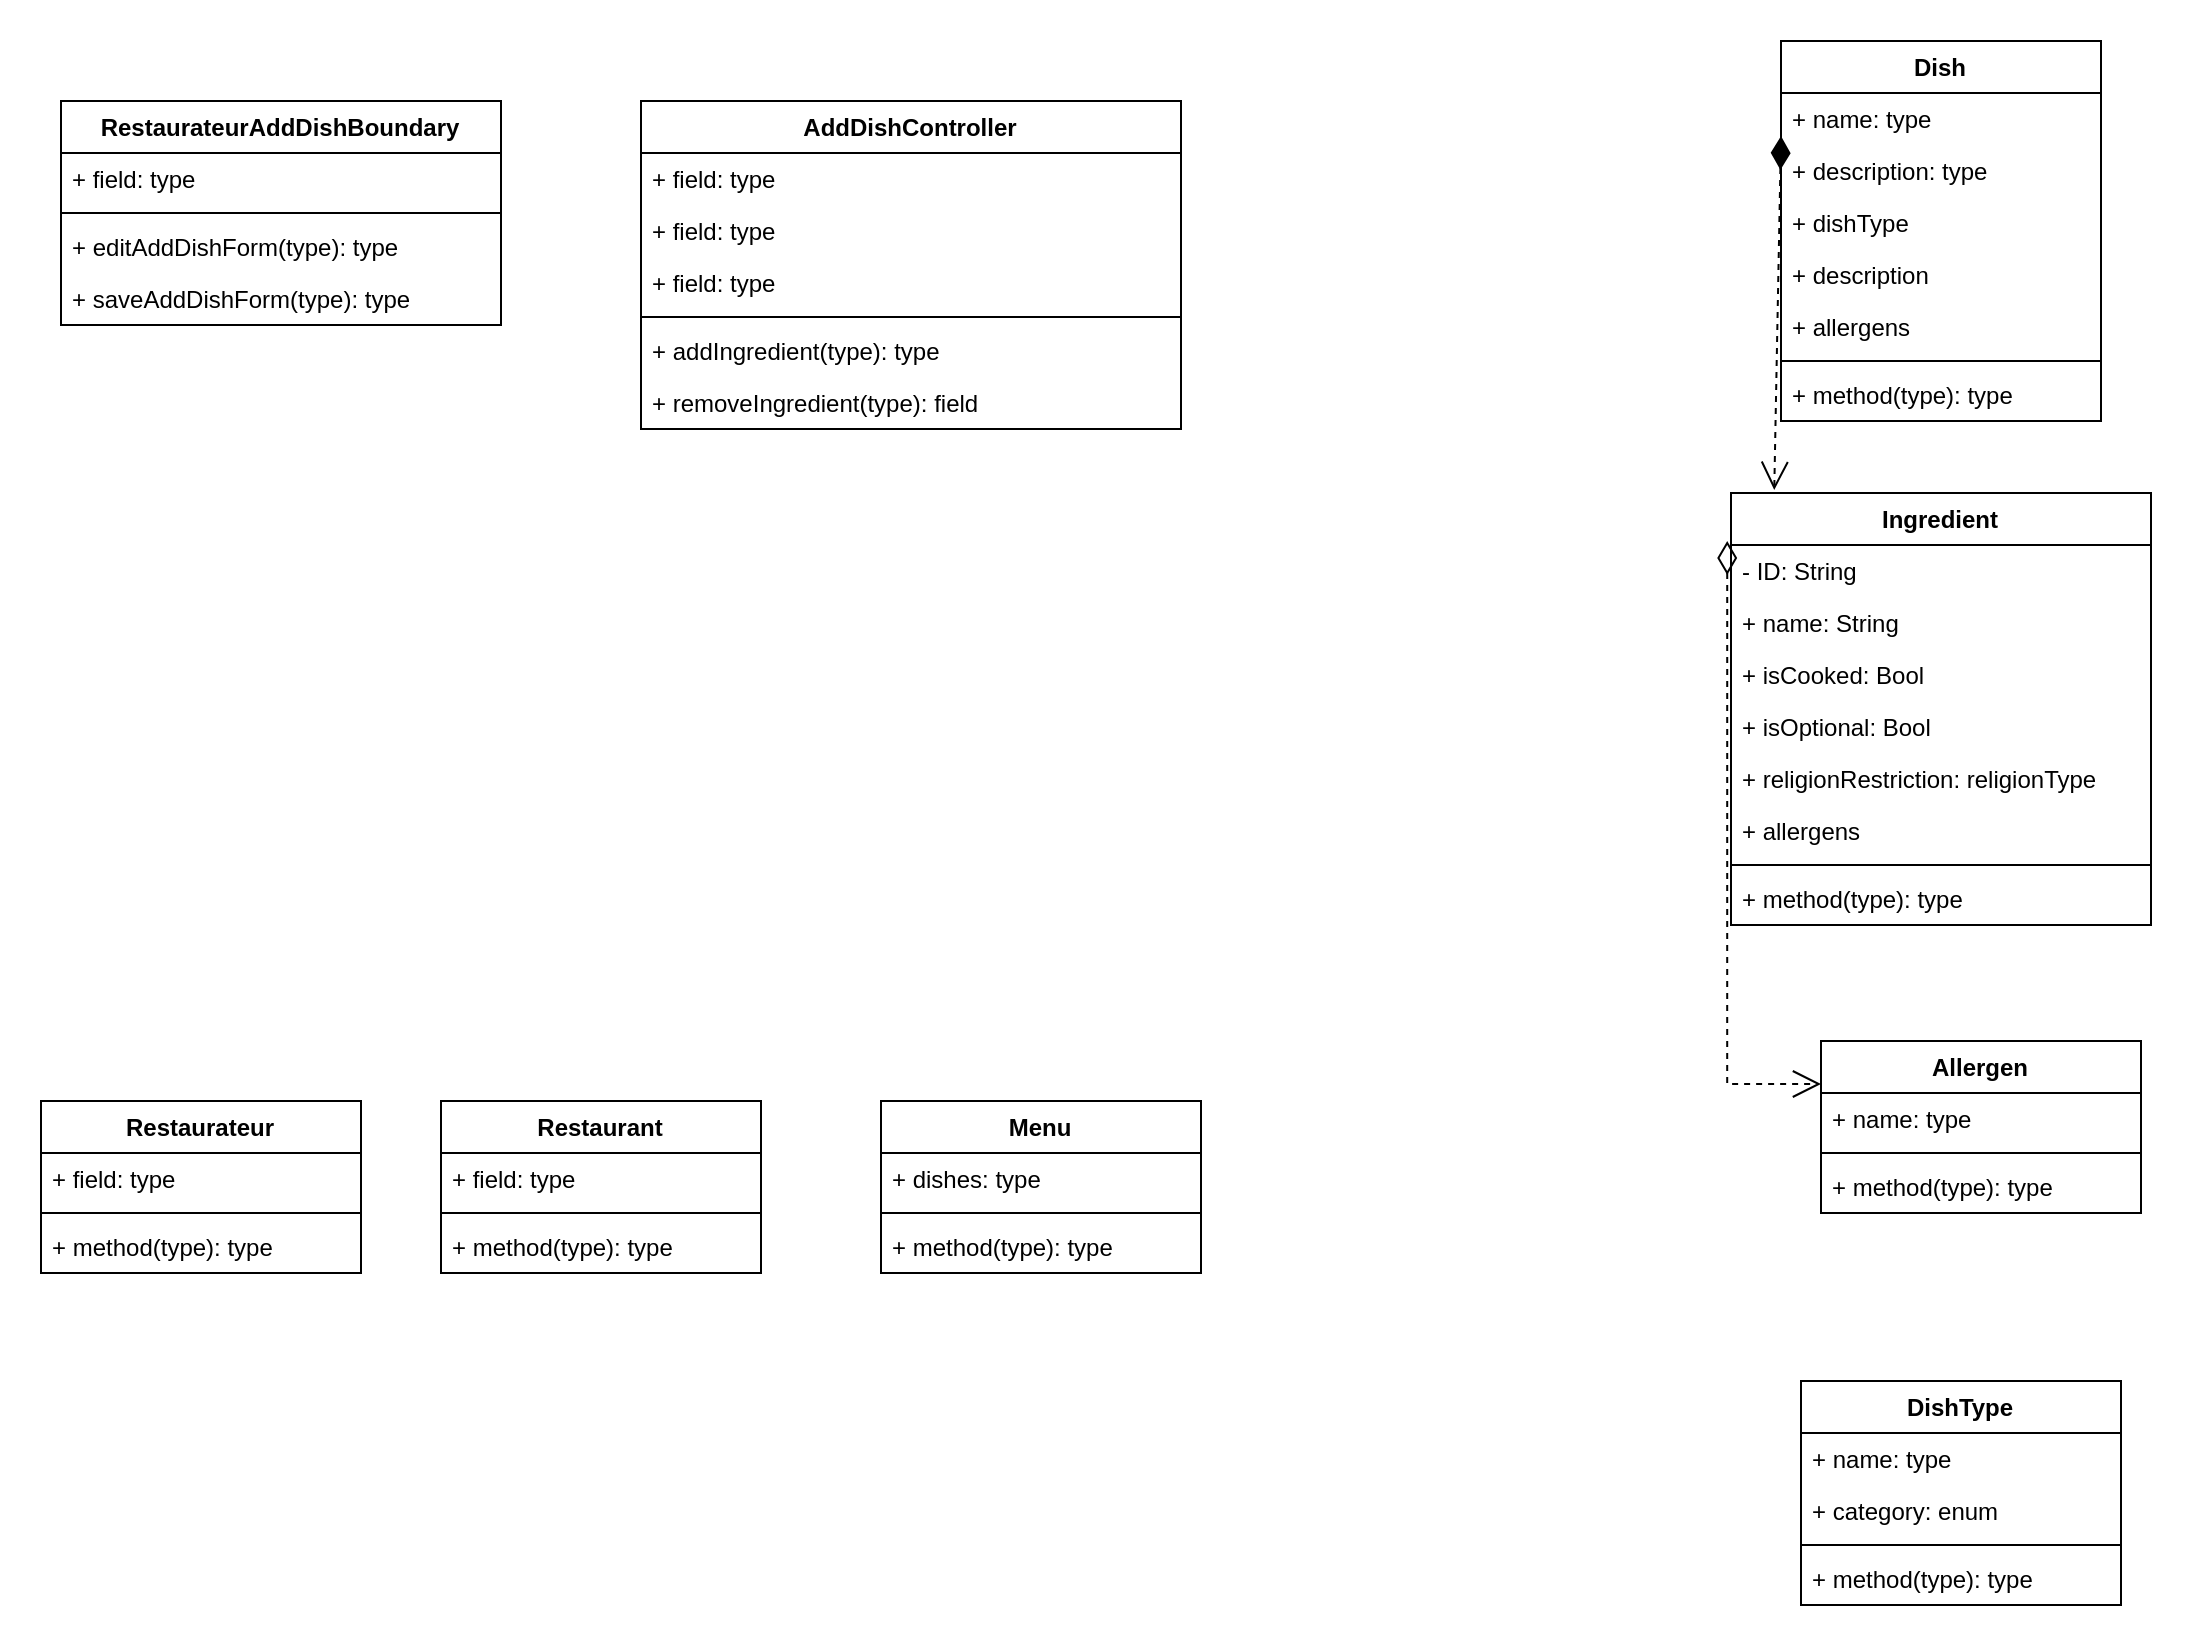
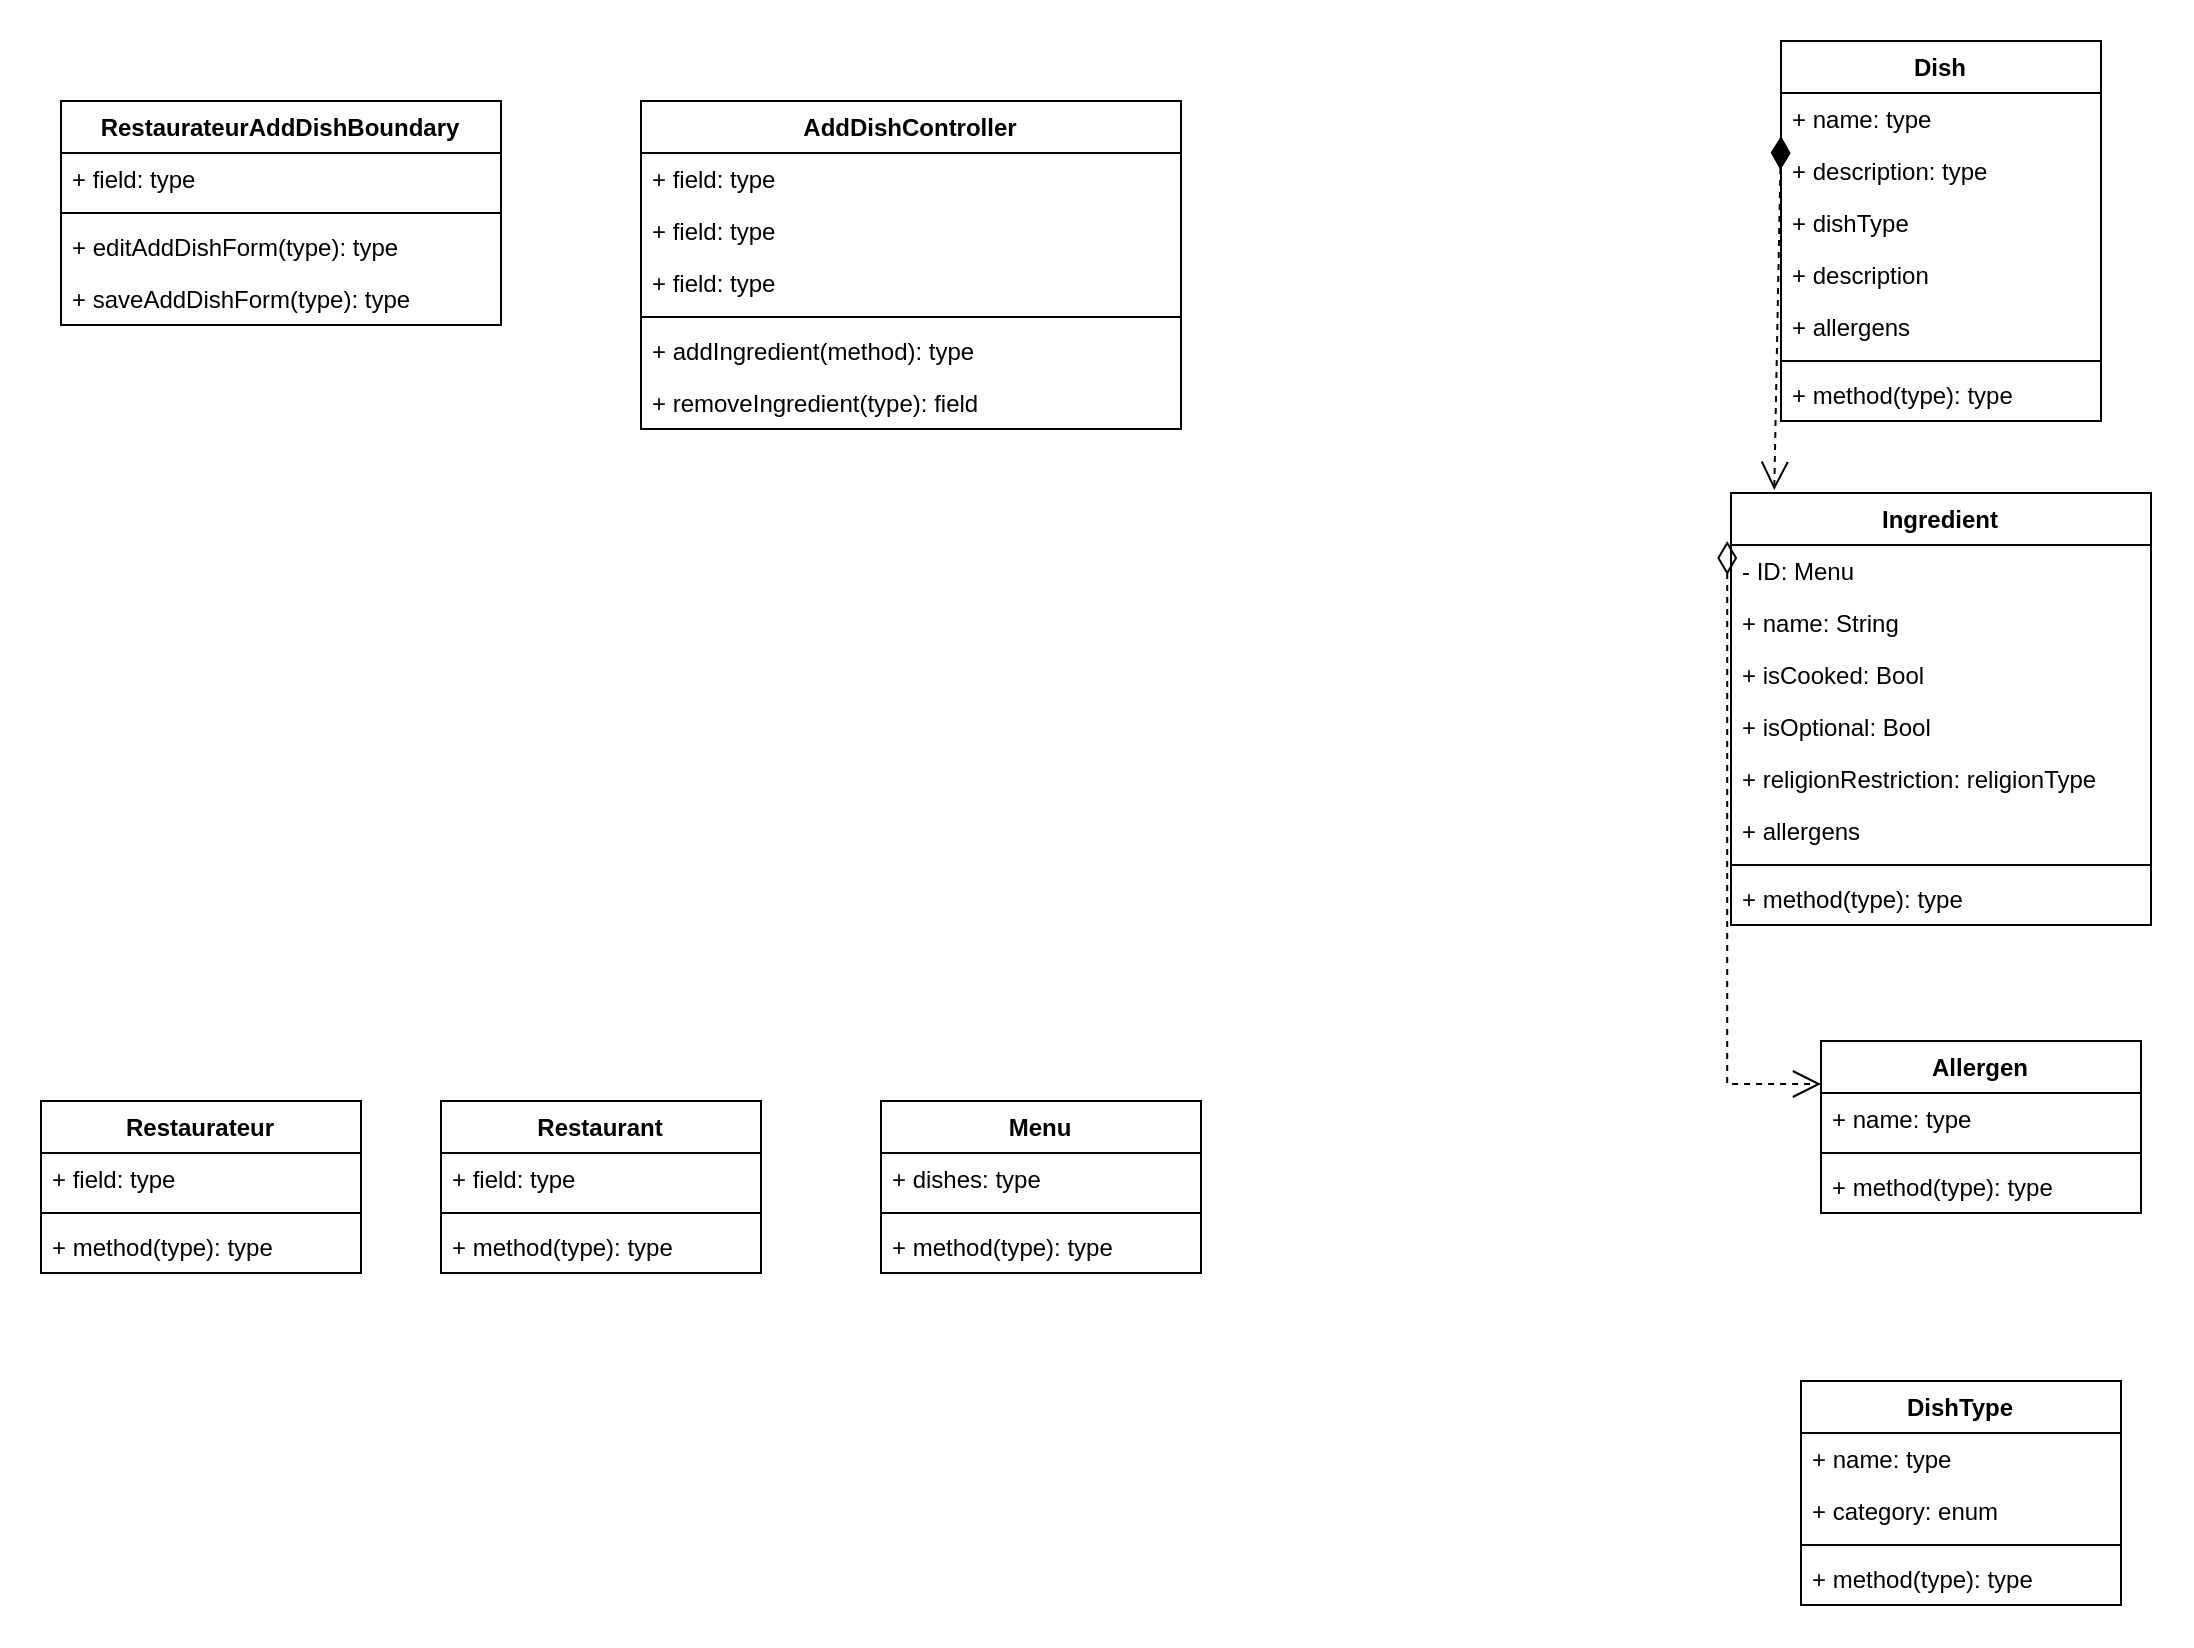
(822, 353) -> (835, 353)
(1811, 573) -> (1801, 573)
